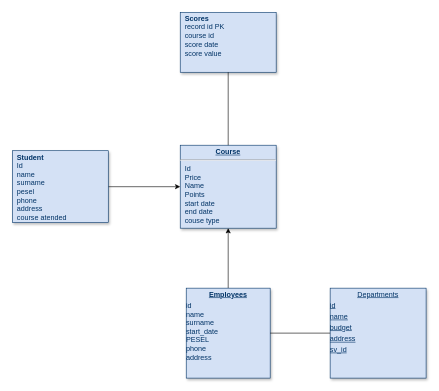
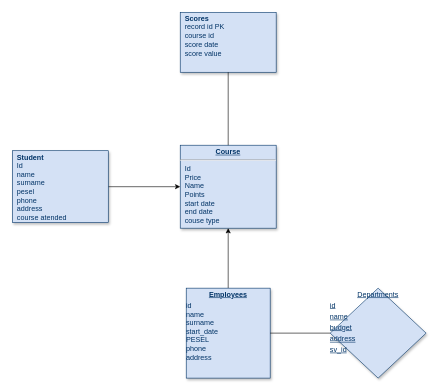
(378, 333) -> (378, 333)
